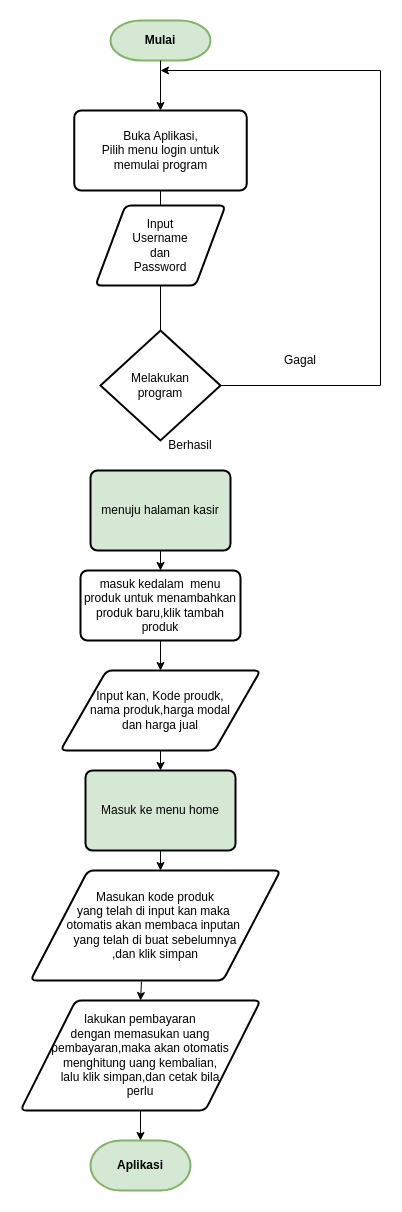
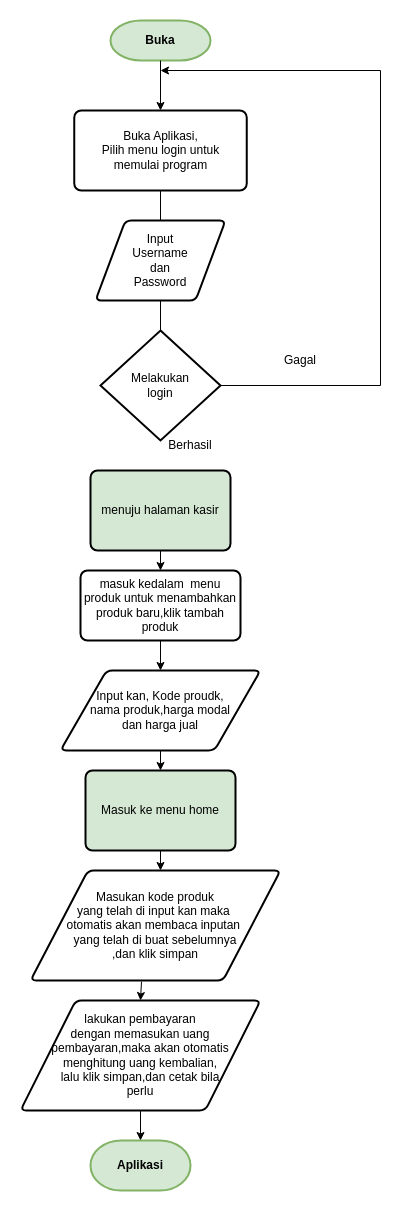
(161, 41) -> (161, 41)
(161, 246) -> (161, 261)
(161, 386) -> (161, 386)
